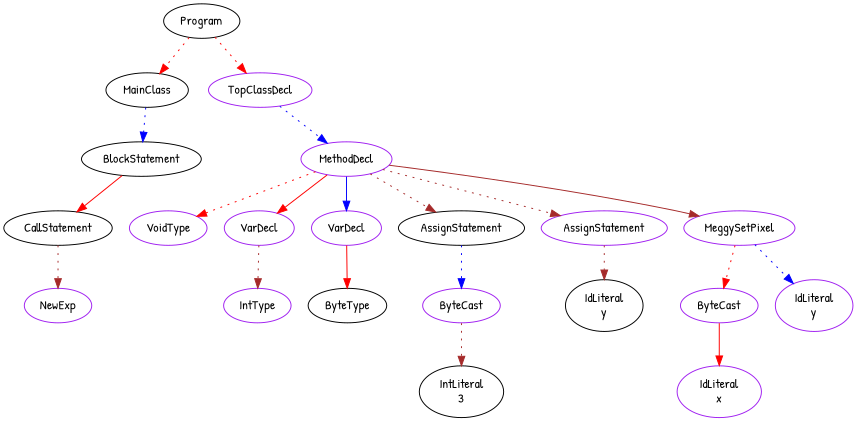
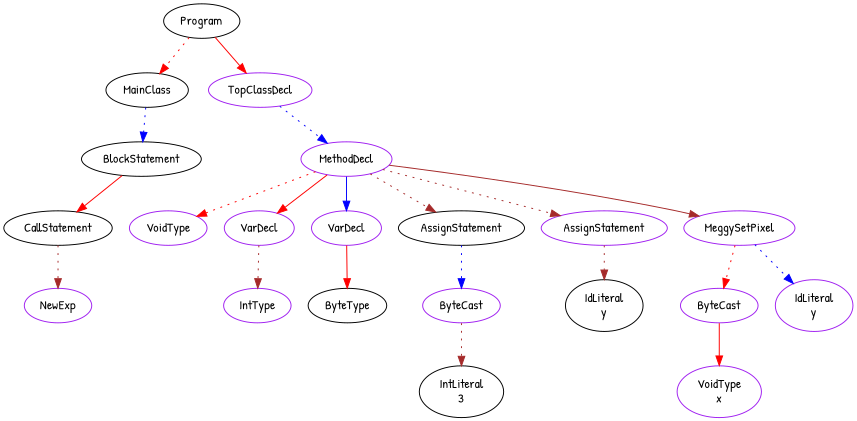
(227, 52) -> (227, 52)
(719, 392) -> (719, 392)
